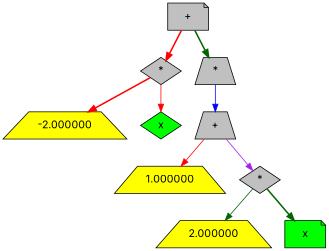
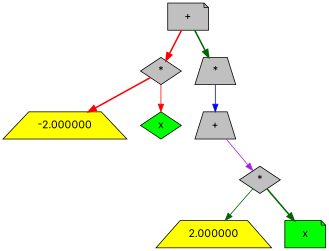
(170, 180) -> none
